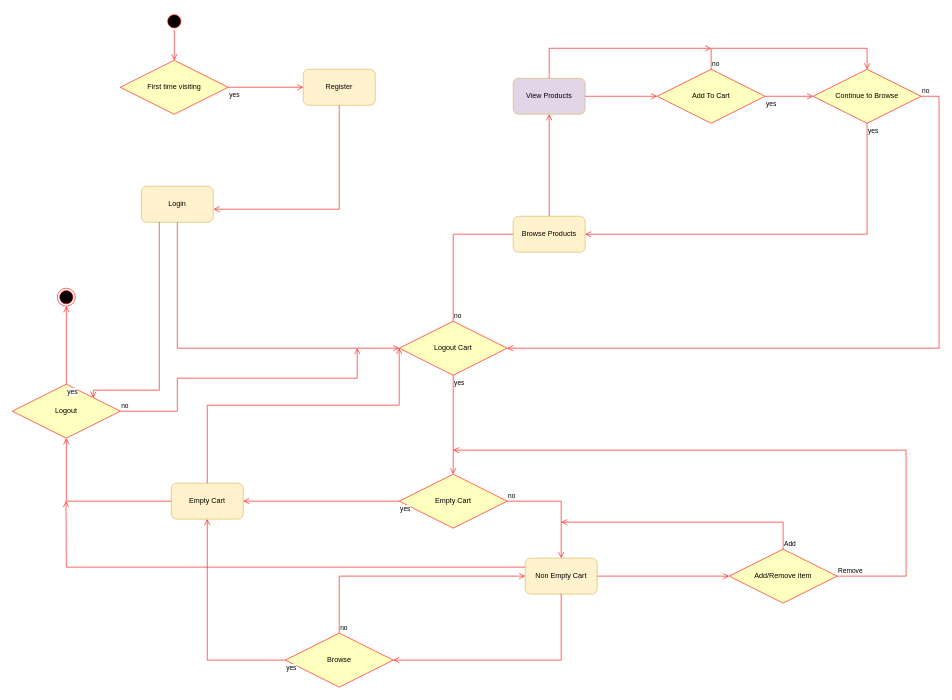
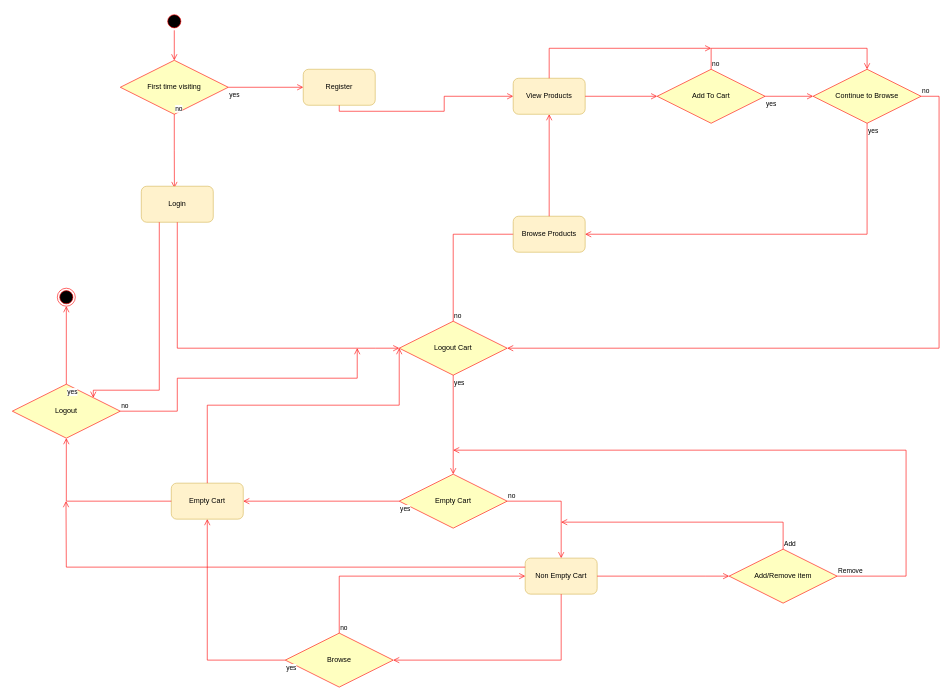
(549, 96) -> (549, 96)
none -> (174, 150)
(327, 209) -> (431, 111)
